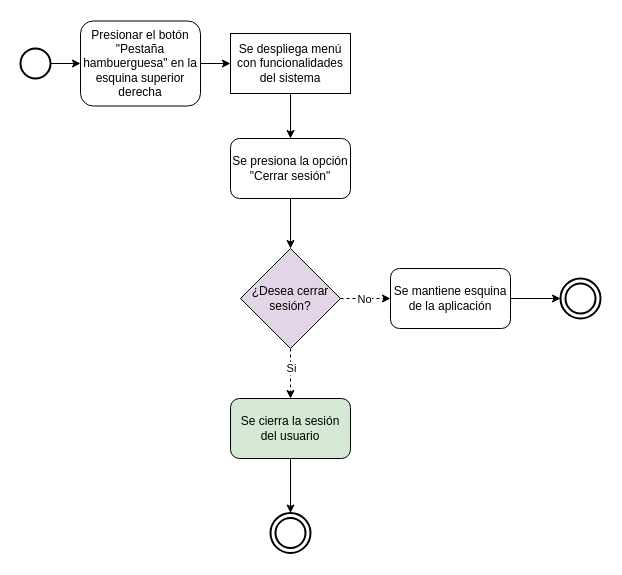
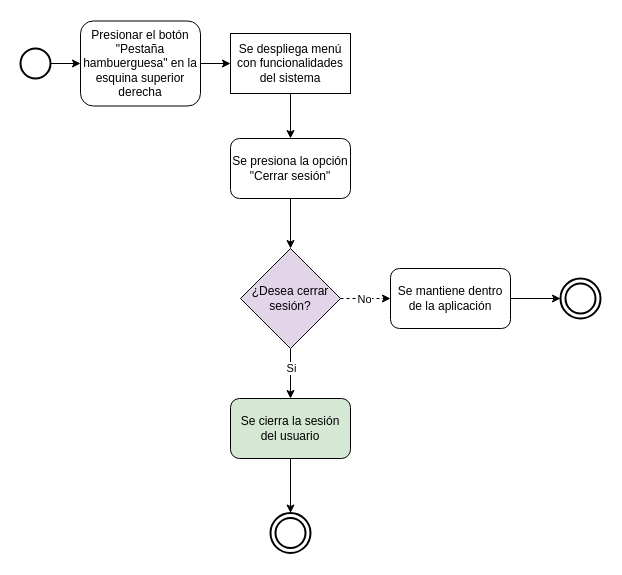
(451, 299) -> (451, 299)
(291, 382) -> (291, 382)
